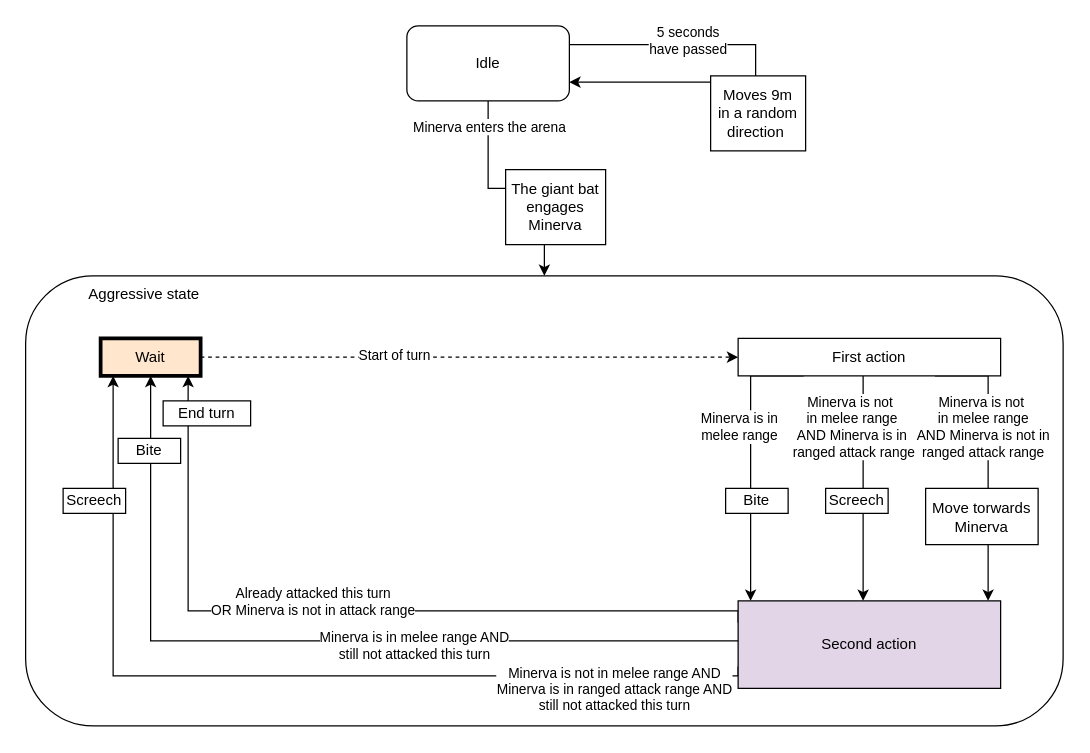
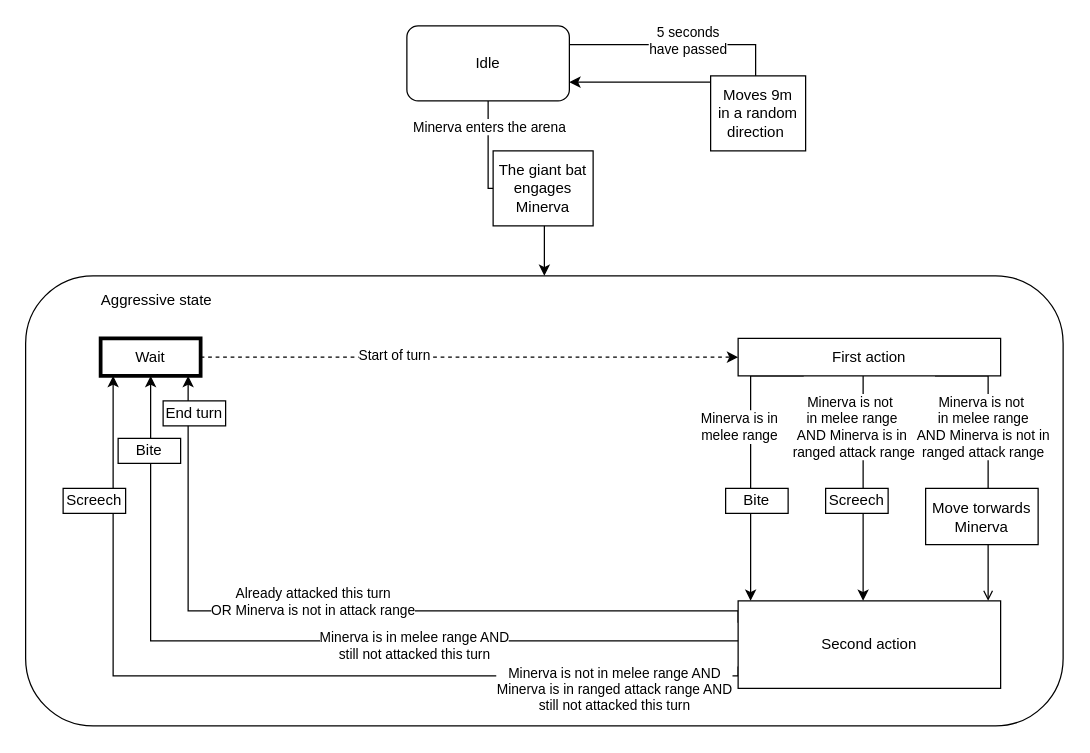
(556, 207) -> (543, 188)
(144, 294) -> (157, 301)
(151, 357) -> (151, 357)
(207, 413) -> (194, 413)
(988, 591) -> (988, 592)
(869, 644) -> (869, 644)
